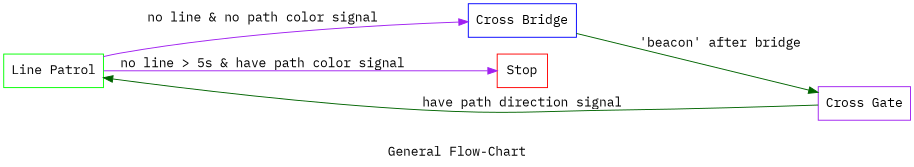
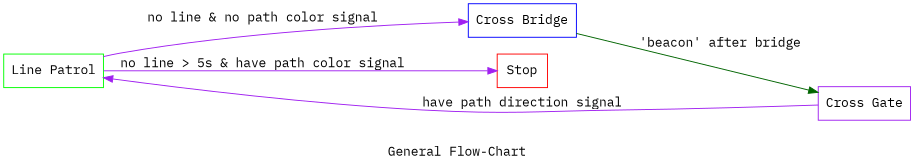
(465, 112) -> (465, 112)
